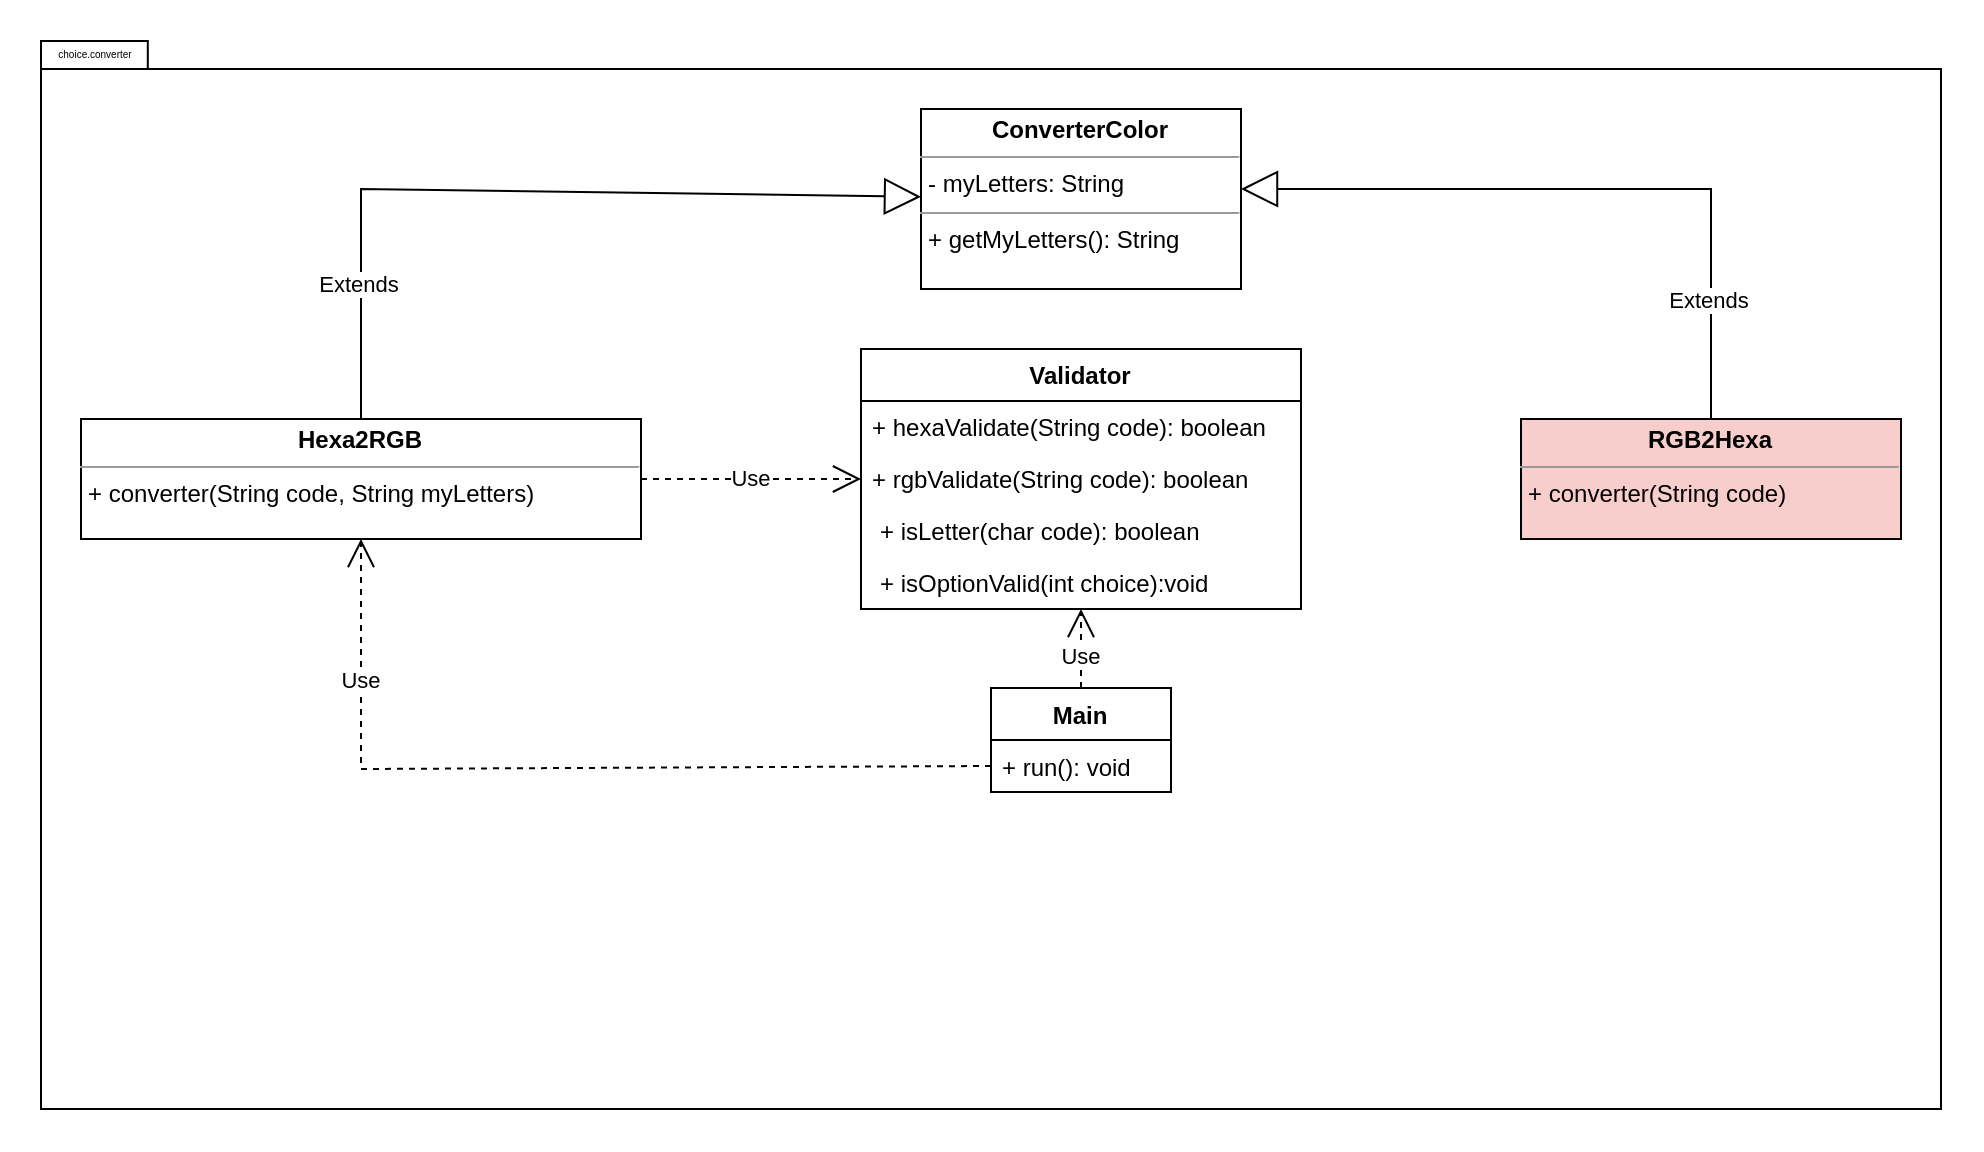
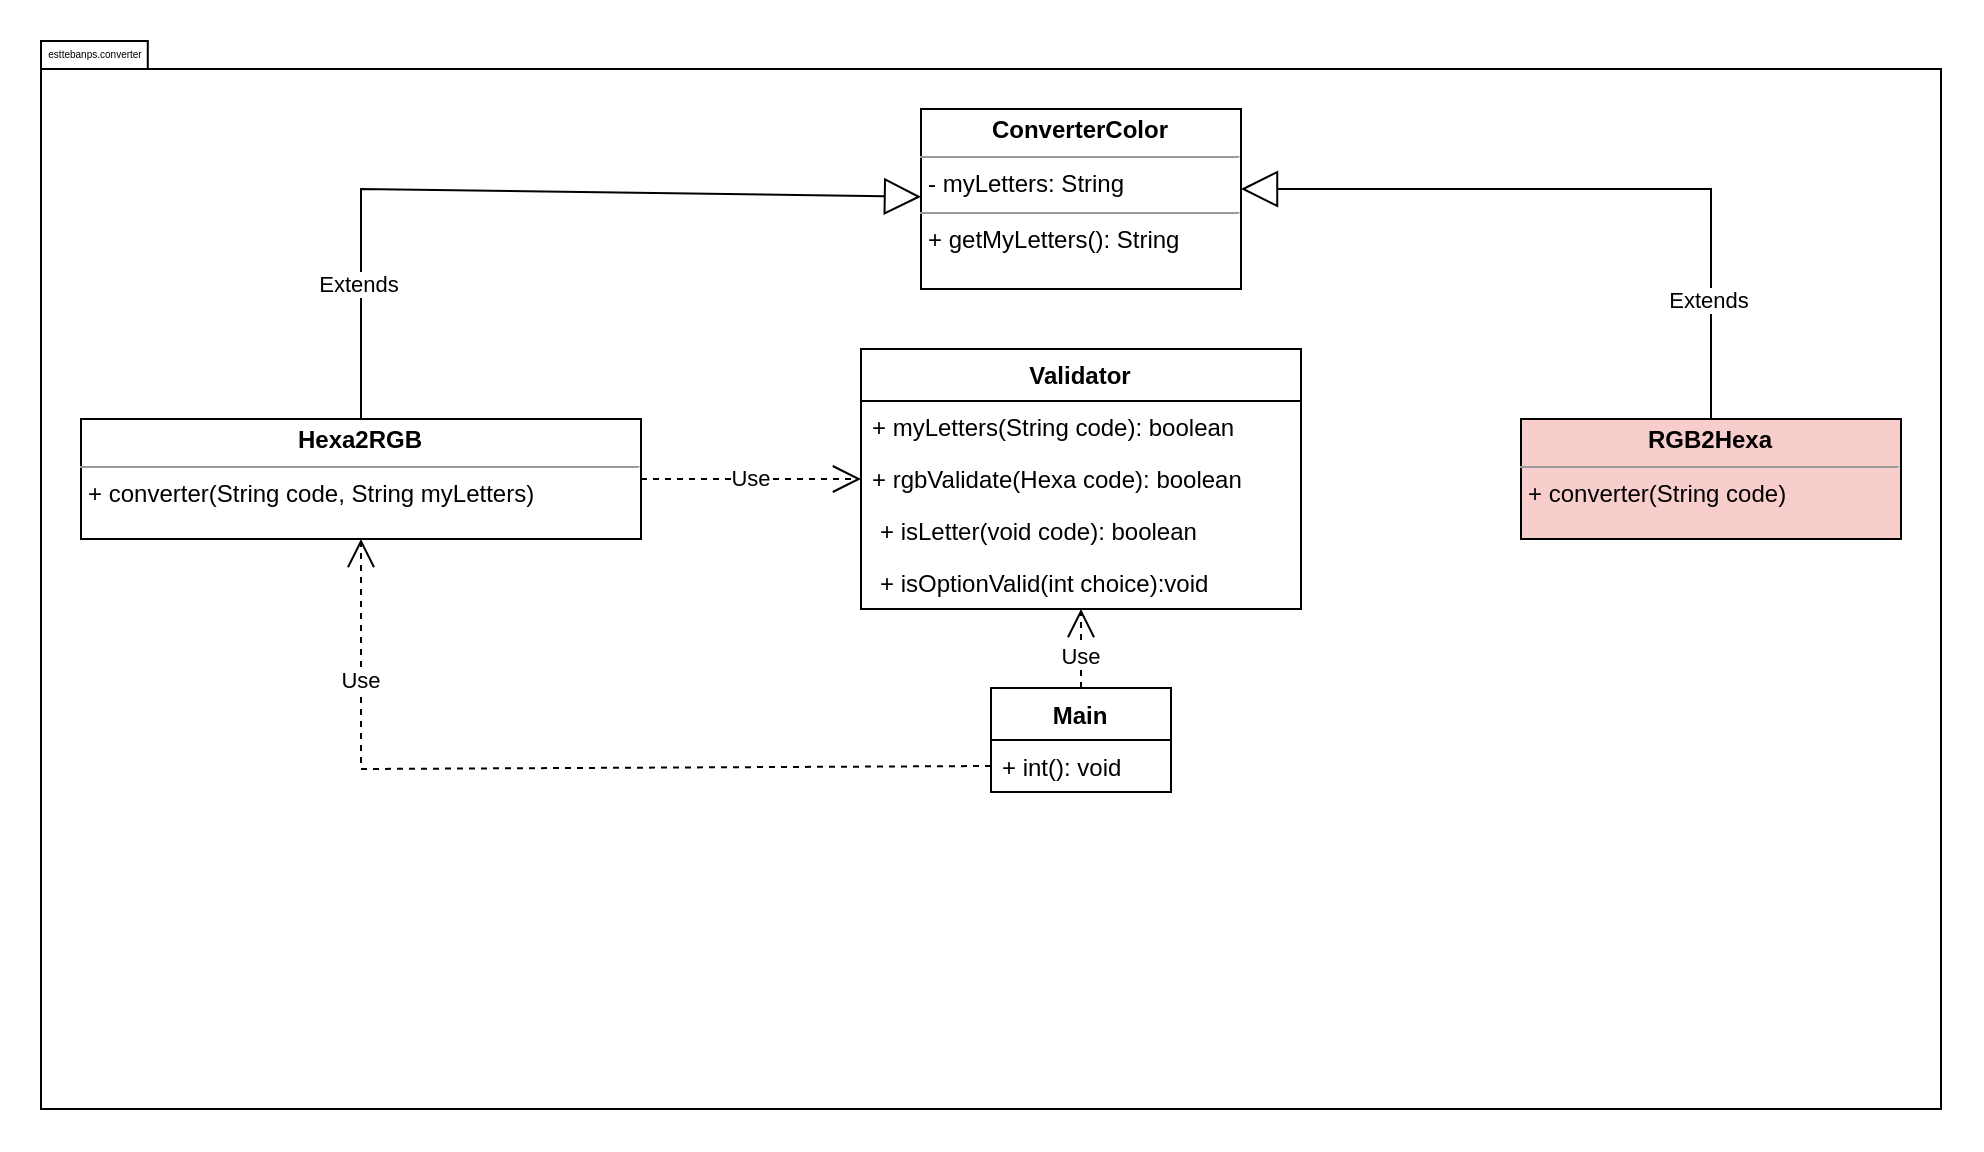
(96, 53) -> (96, 53)
(1083, 444) -> (1076, 429)
(1083, 496) -> (1073, 481)
(1059, 533) -> (1056, 533)
(1078, 769) -> (1075, 769)
